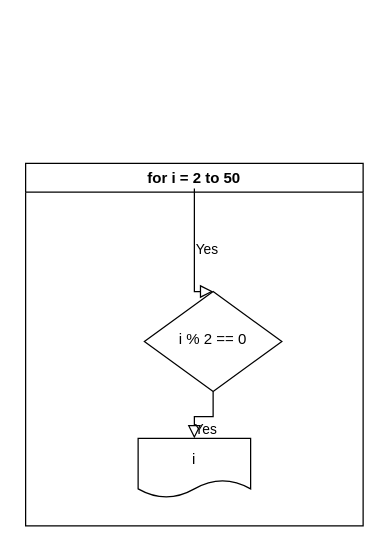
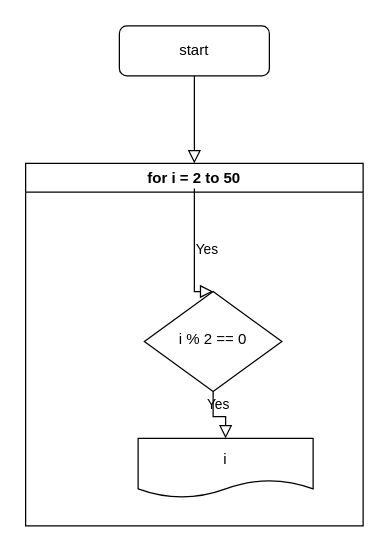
none -> (194, 51)
none -> (194, 113)
(194, 468) -> (226, 468)
